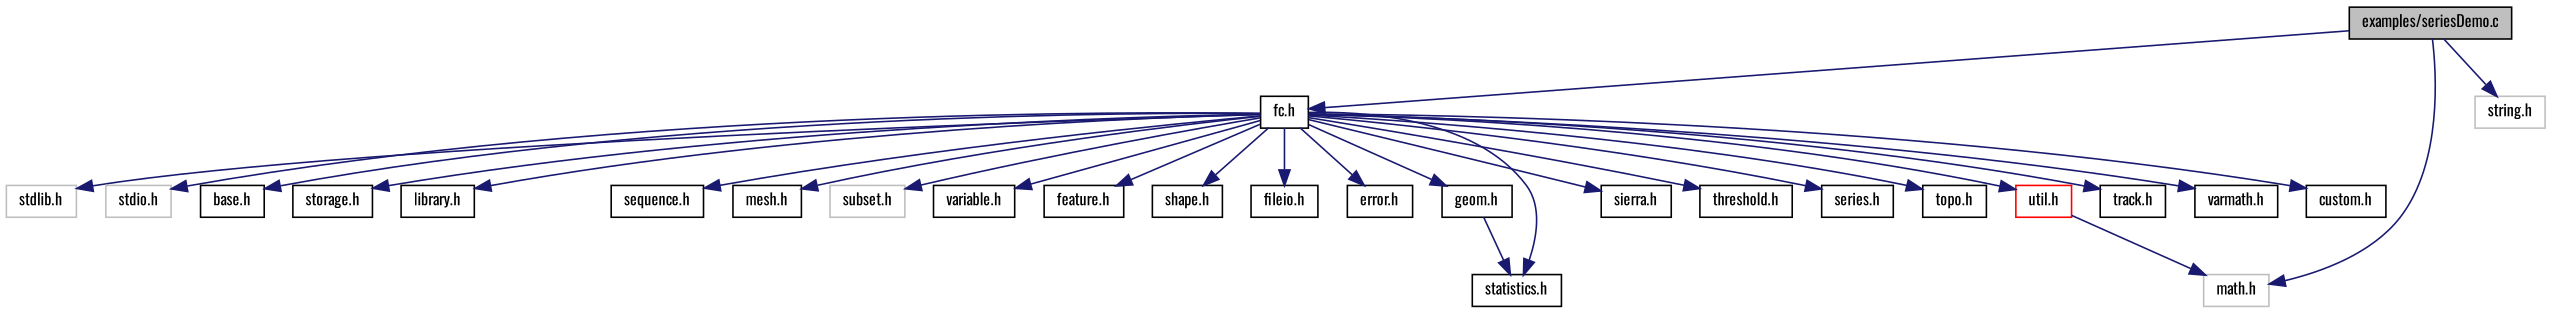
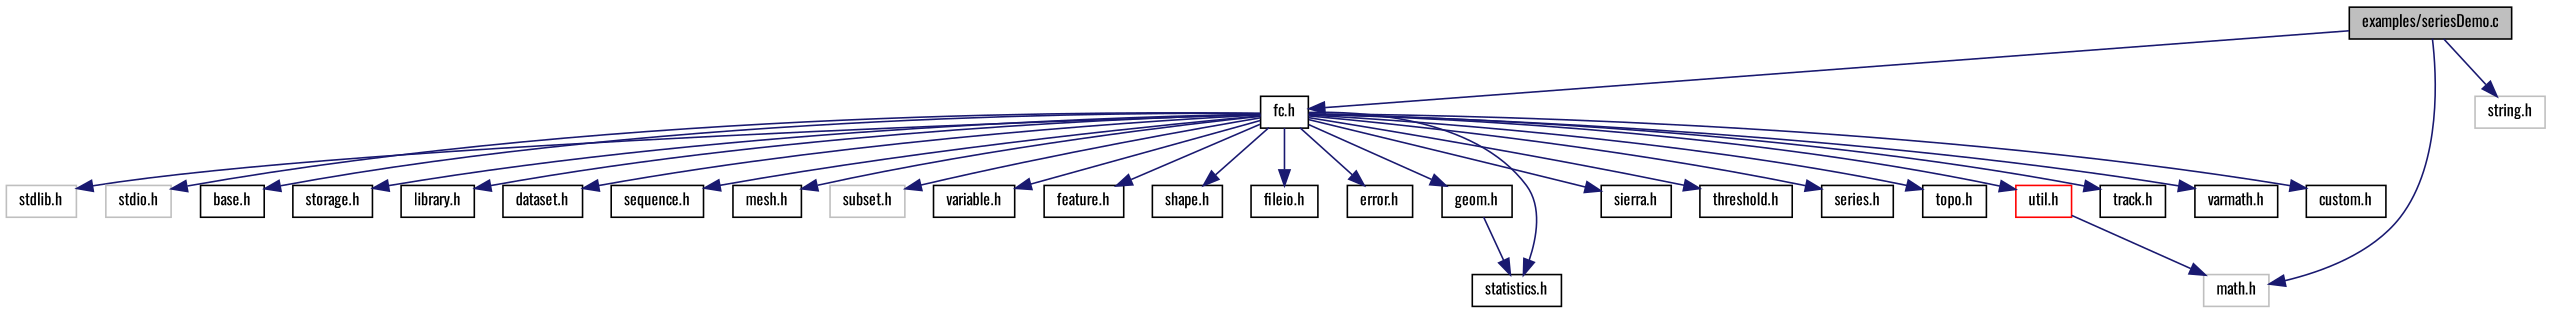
none -> (543, 201)
